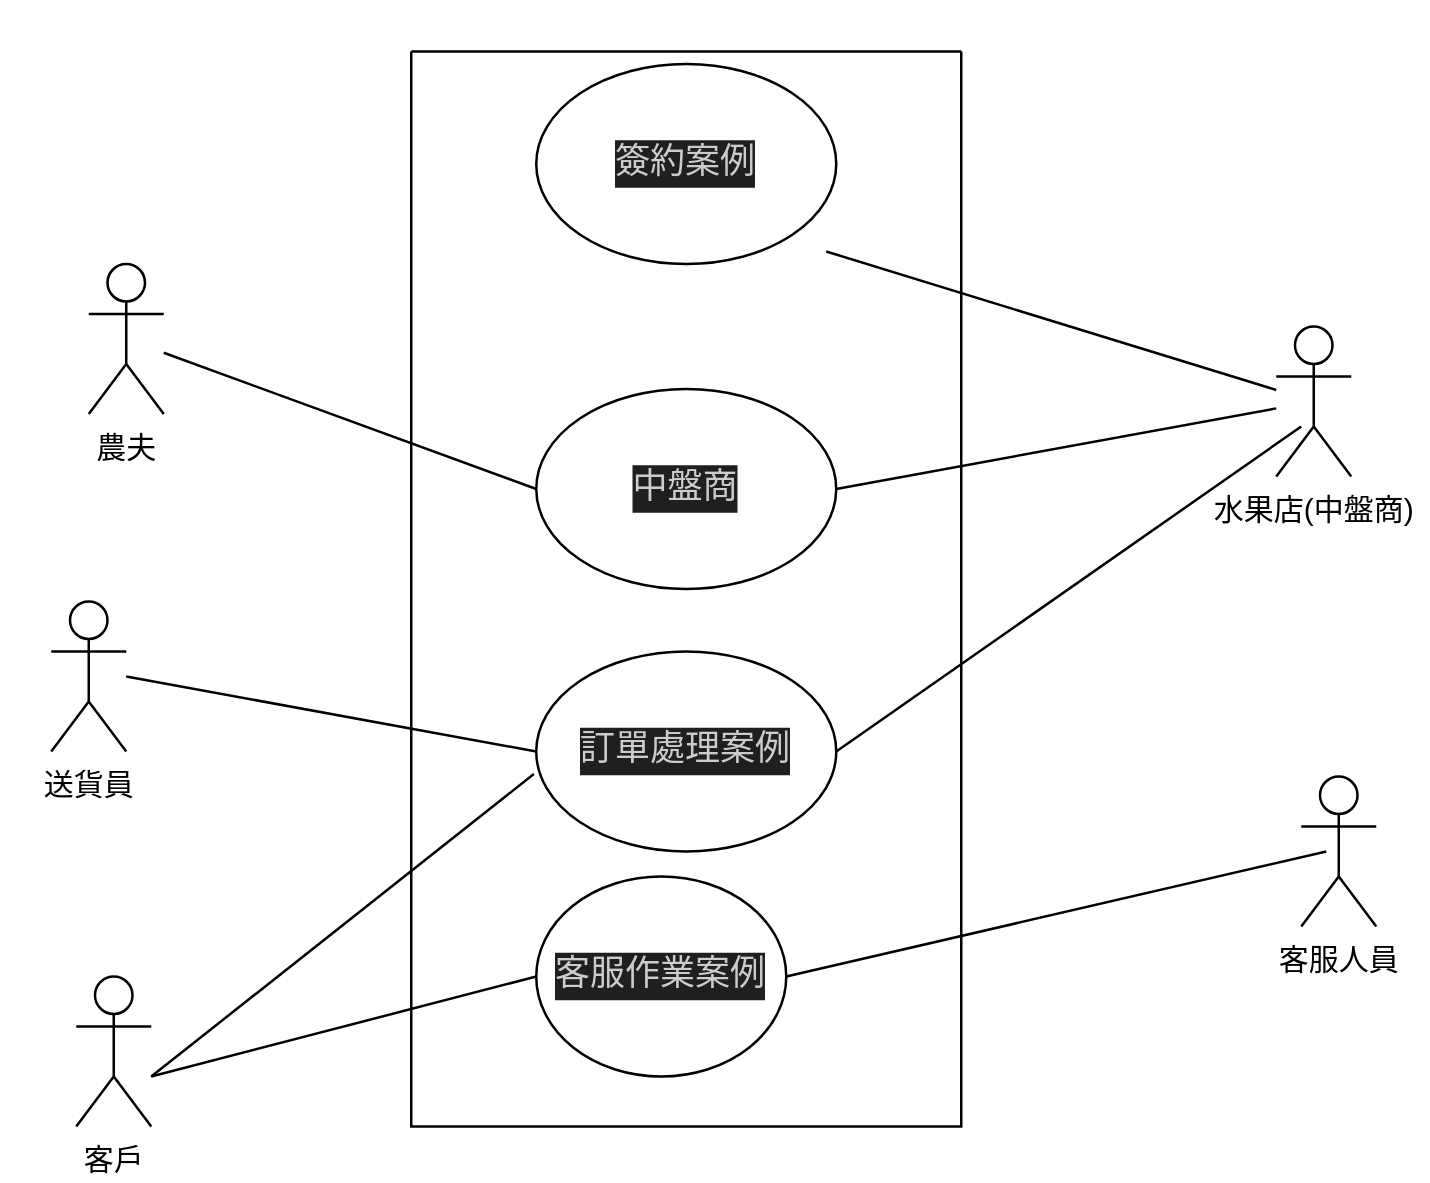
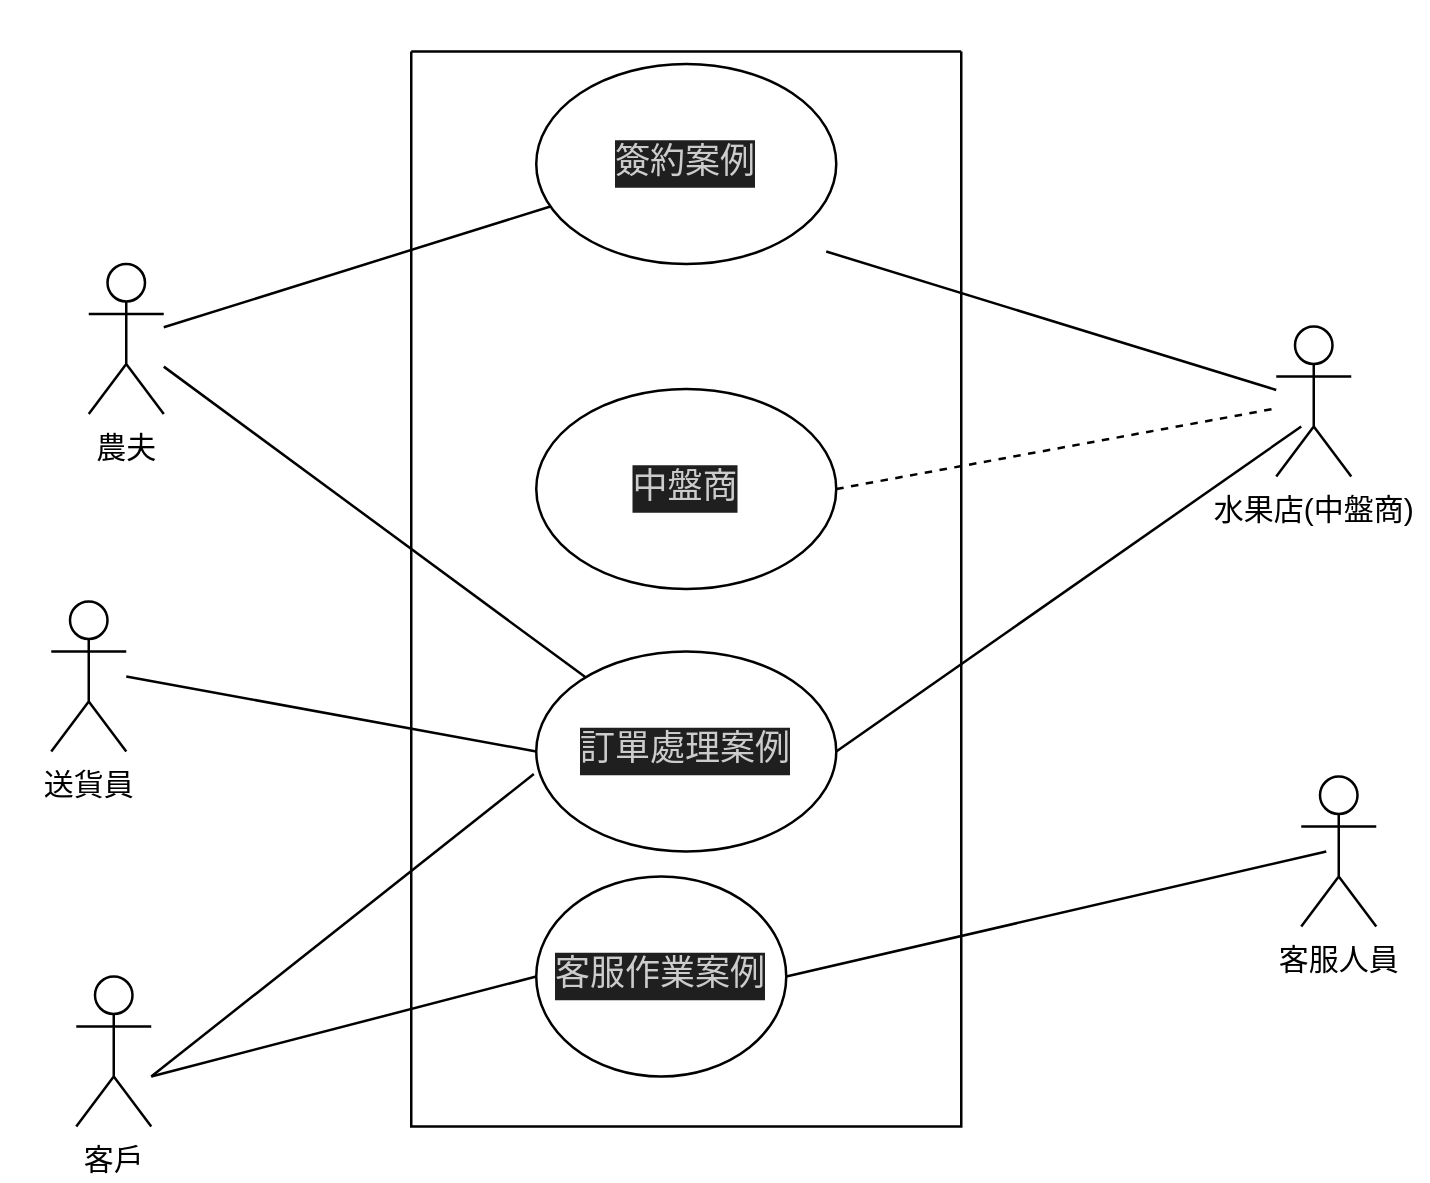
none -> (285, 289)
(285, 397) -> (286, 456)
(1122, 436) -> (1122, 436)
